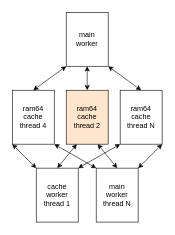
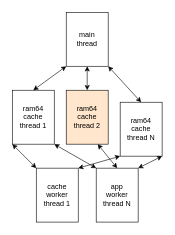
(87, 39) -> (87, 39)
(33, 117) -> (33, 117)
(141, 117) -> (141, 129)
(67, 157) -> none
(117, 195) -> (117, 195)
